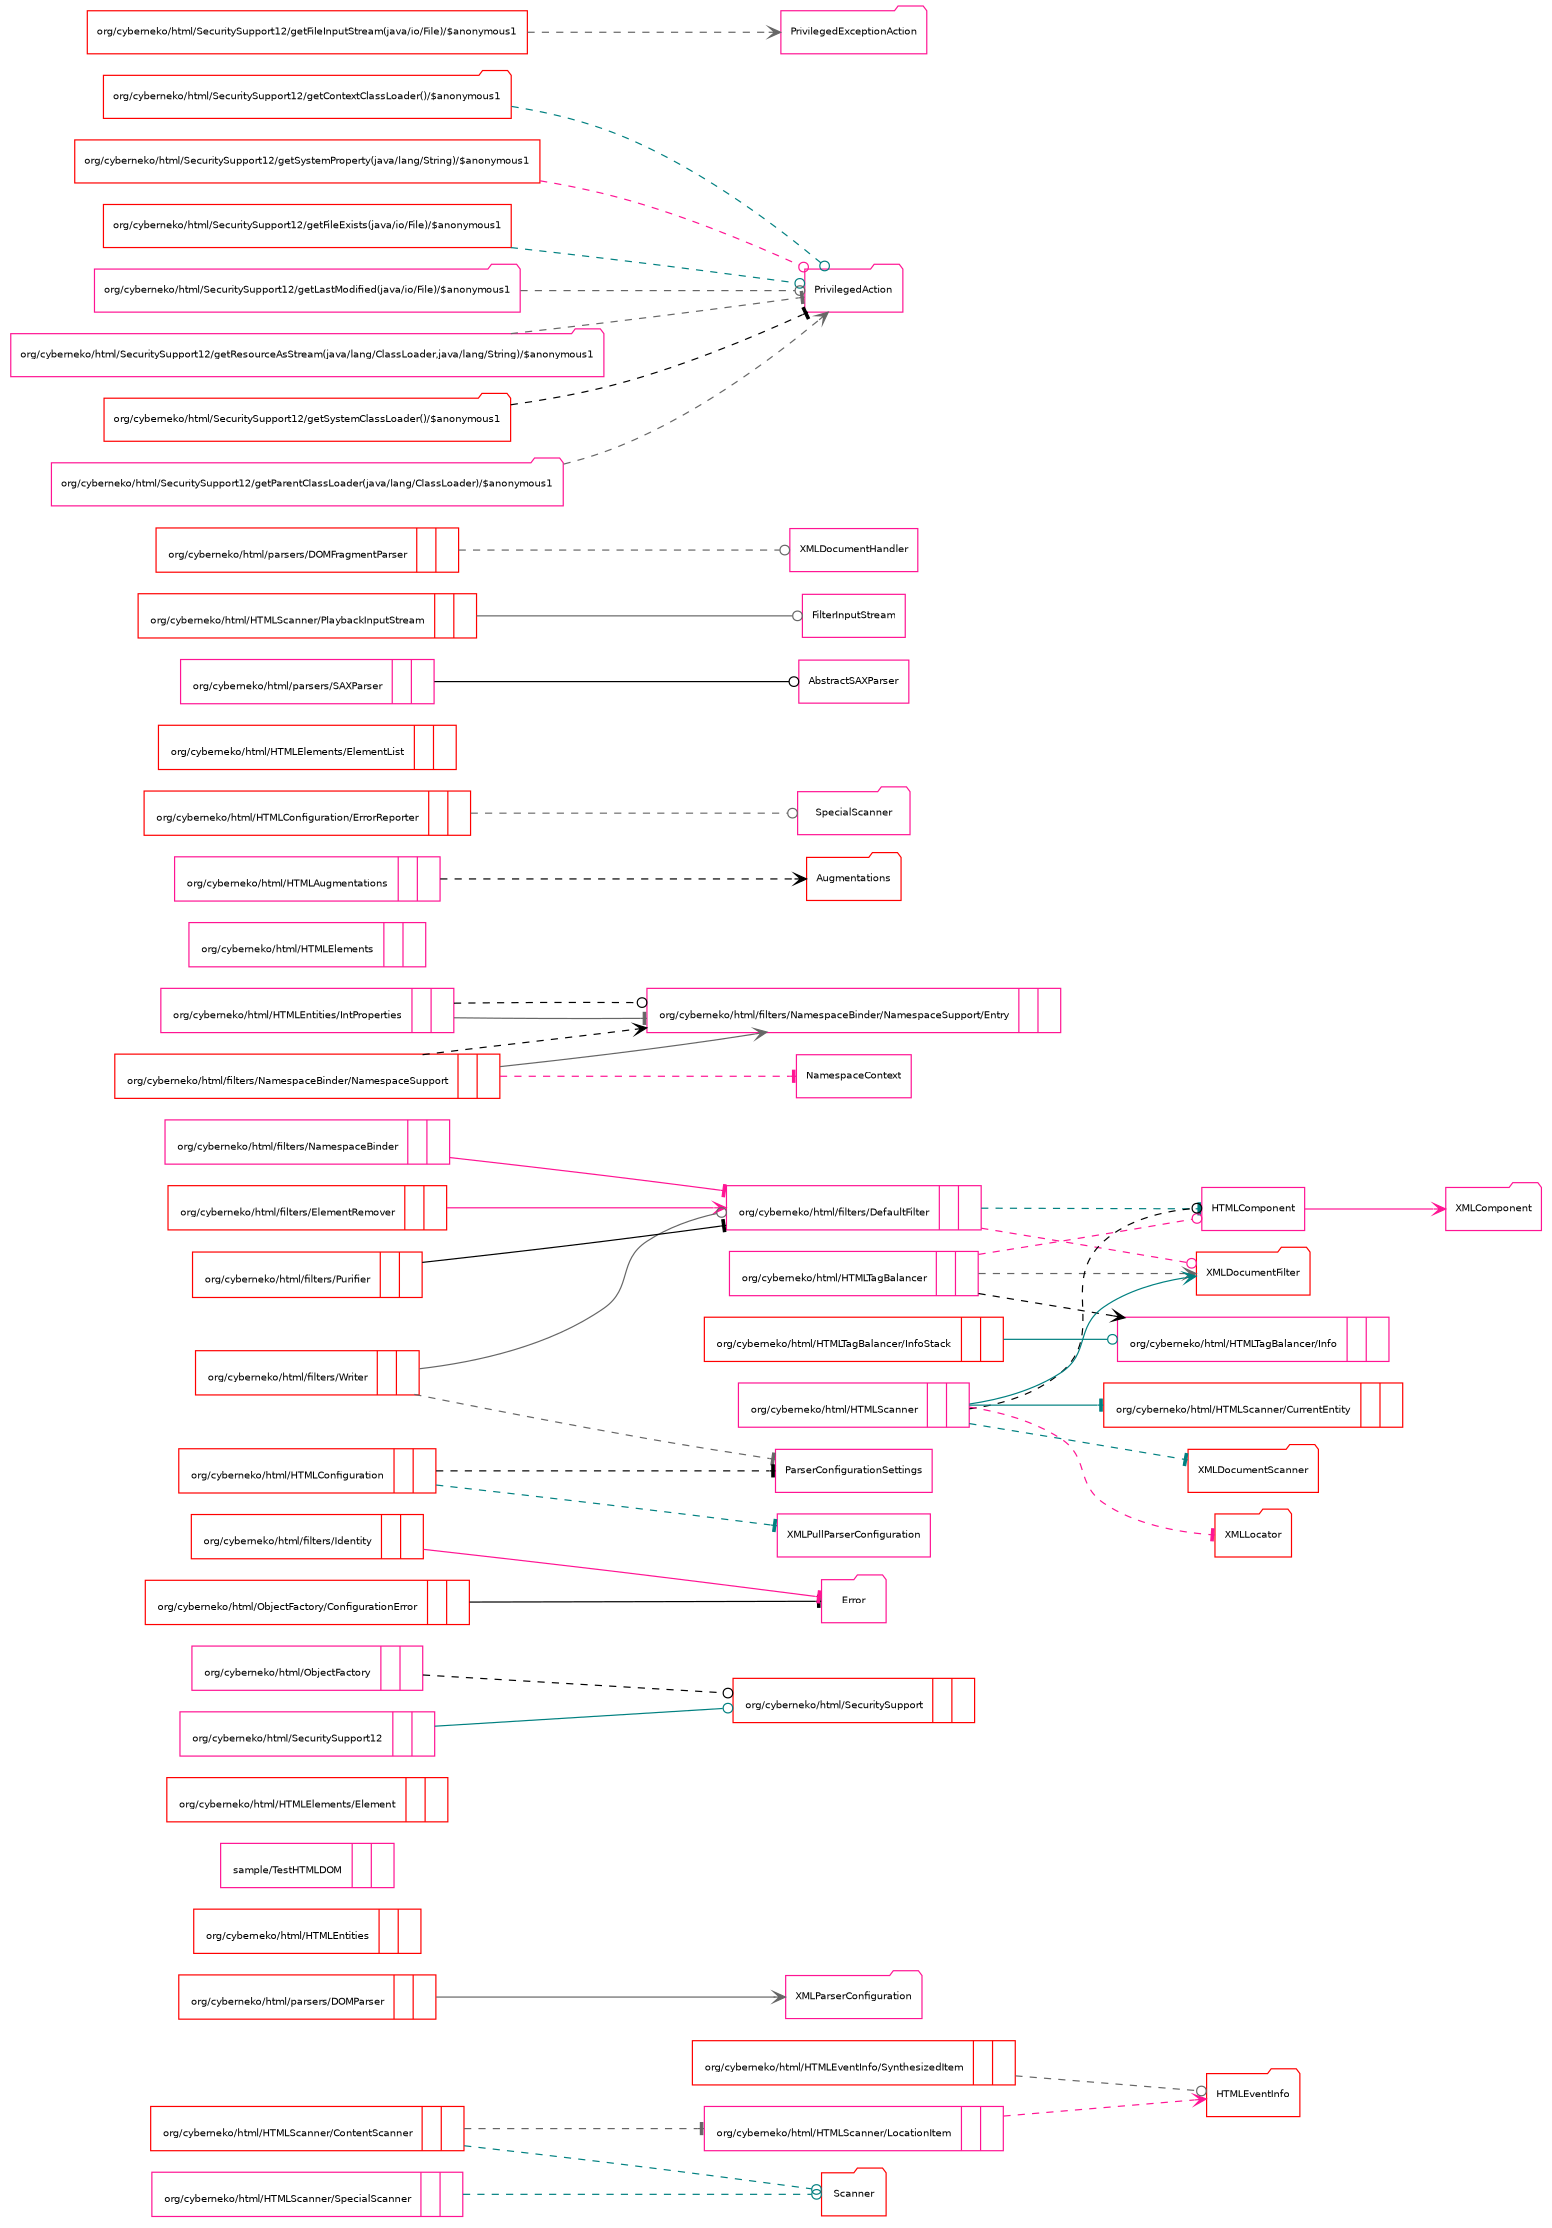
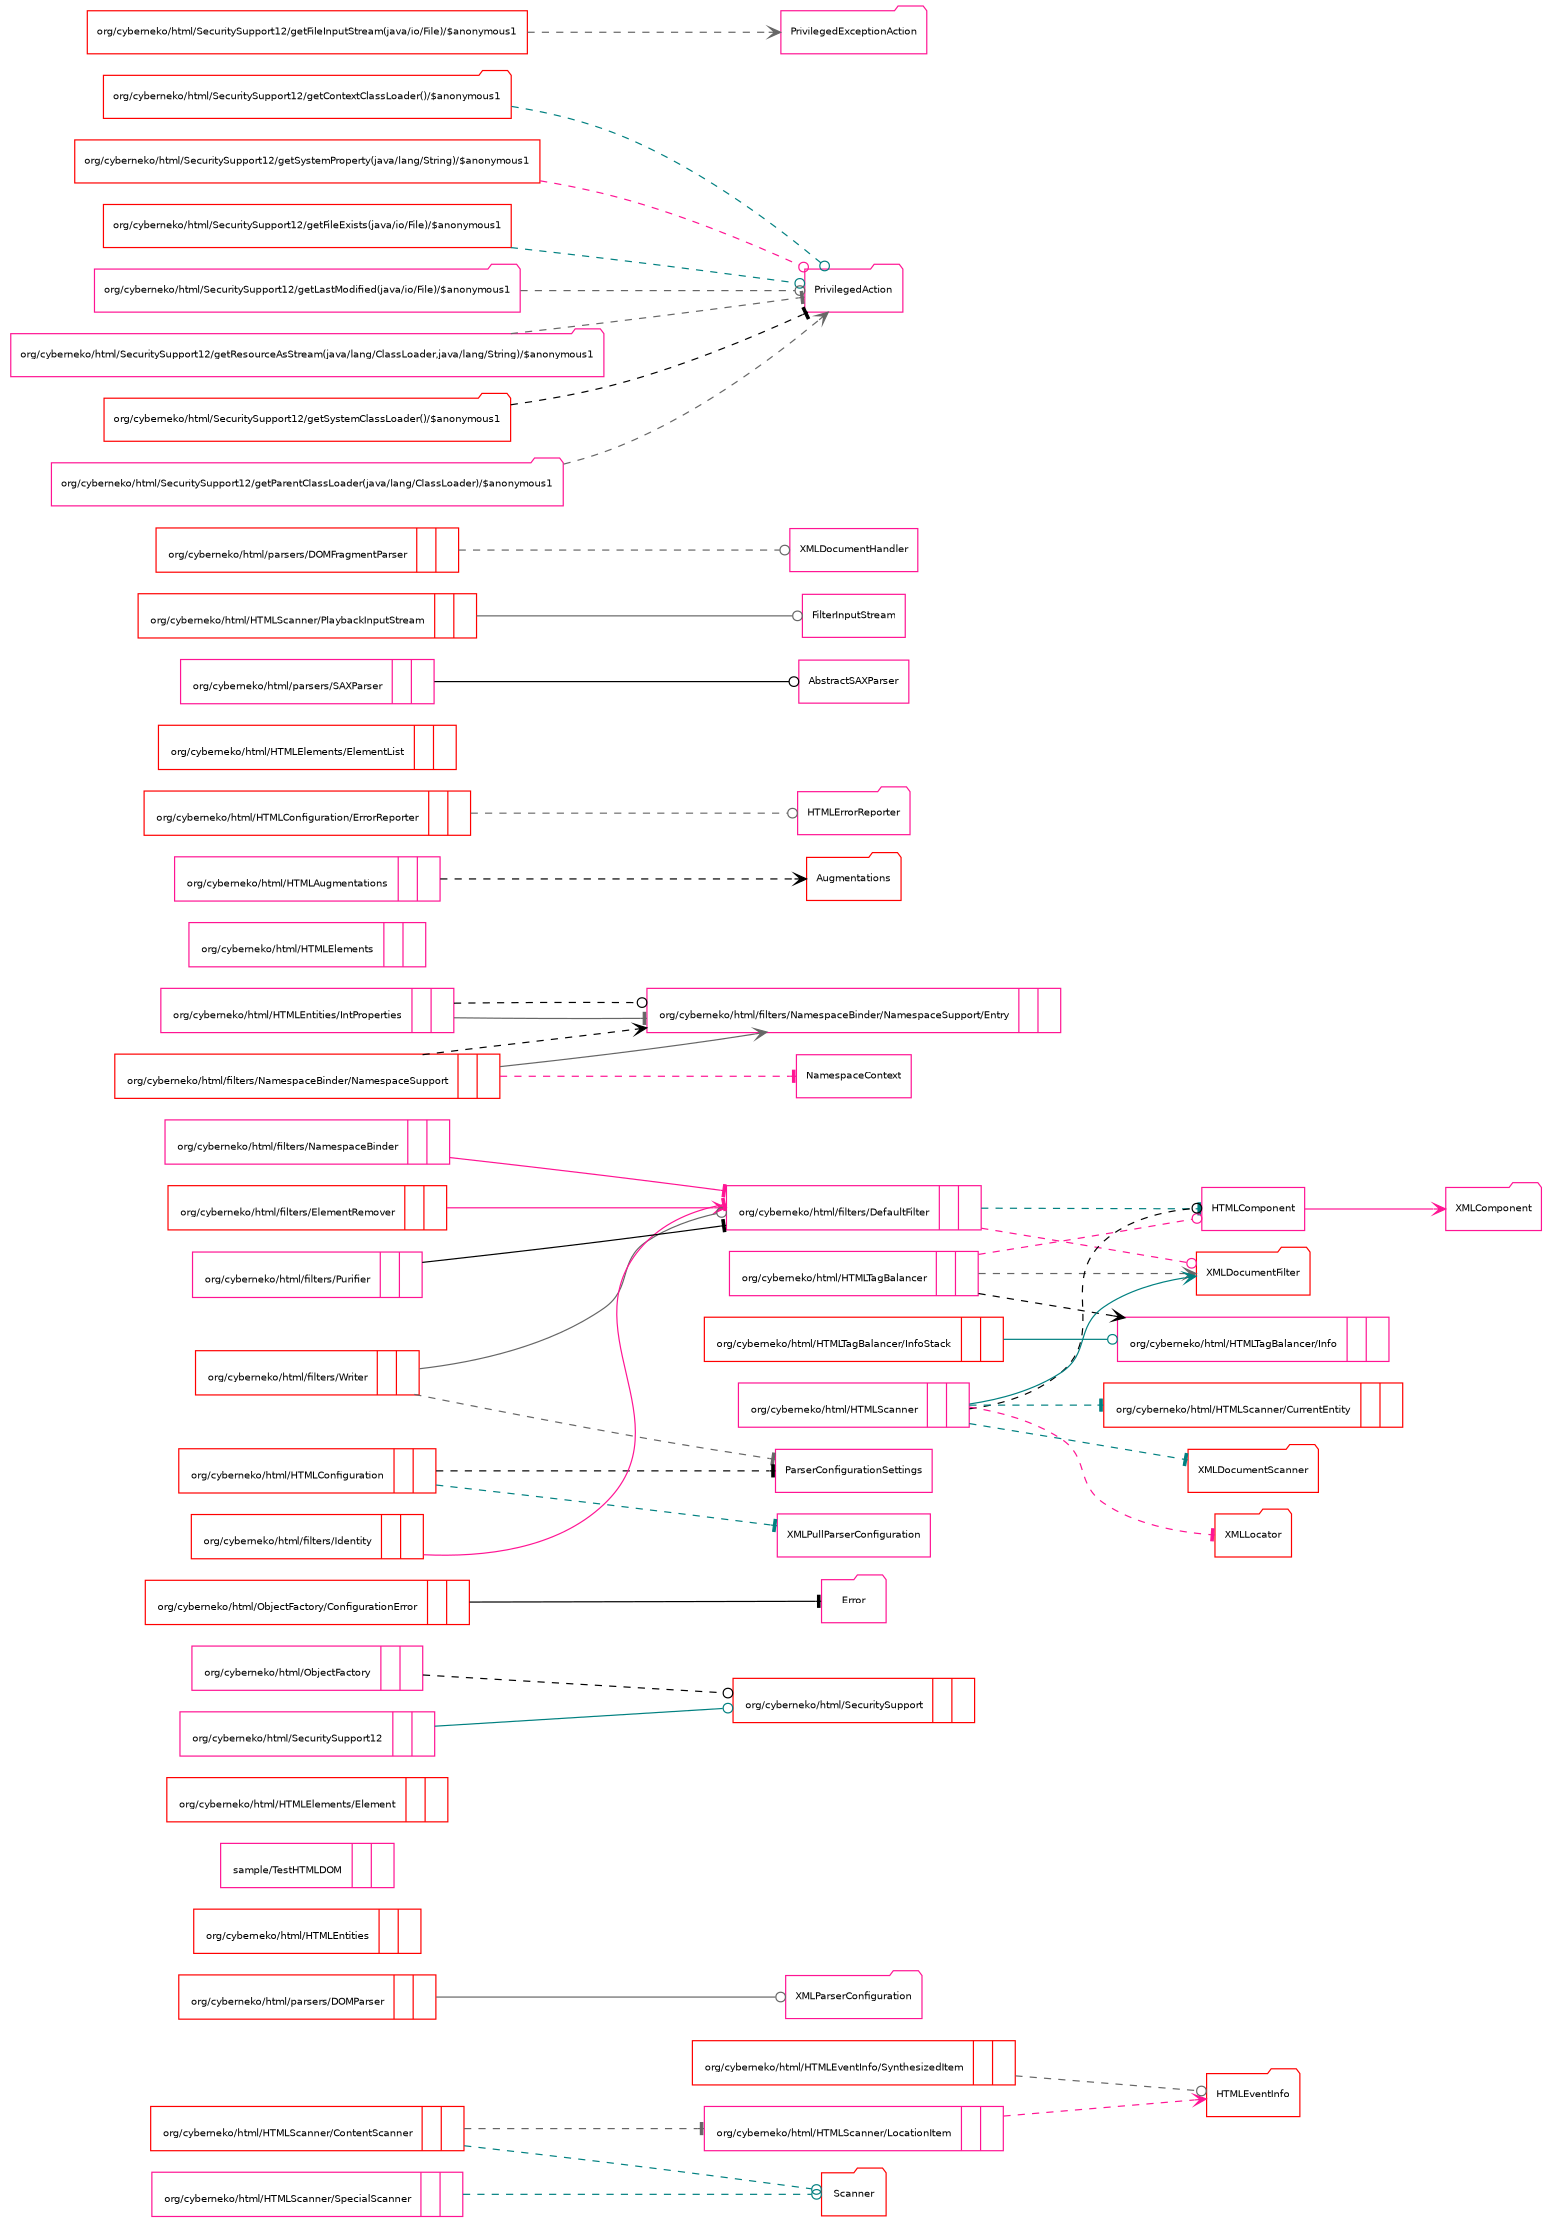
(854, 813) -> (854, 813)
(307, 1275) -> (307, 1275)
(1033, 1405) -> (1033, 1405)
(619, 1572) -> (634, 1427)
(606, 1997) -> (606, 1997)
